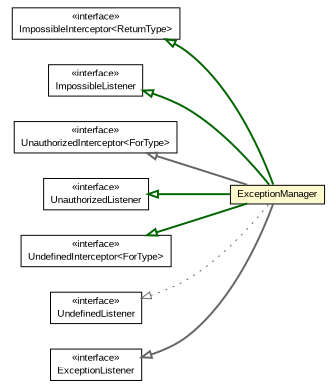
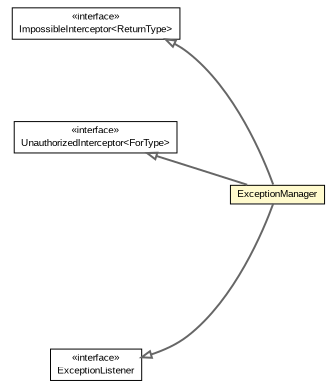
(96, 80) -> none
(235, 106) -> (235, 106)
(96, 194) -> none
(96, 251) -> none
(96, 308) -> none
